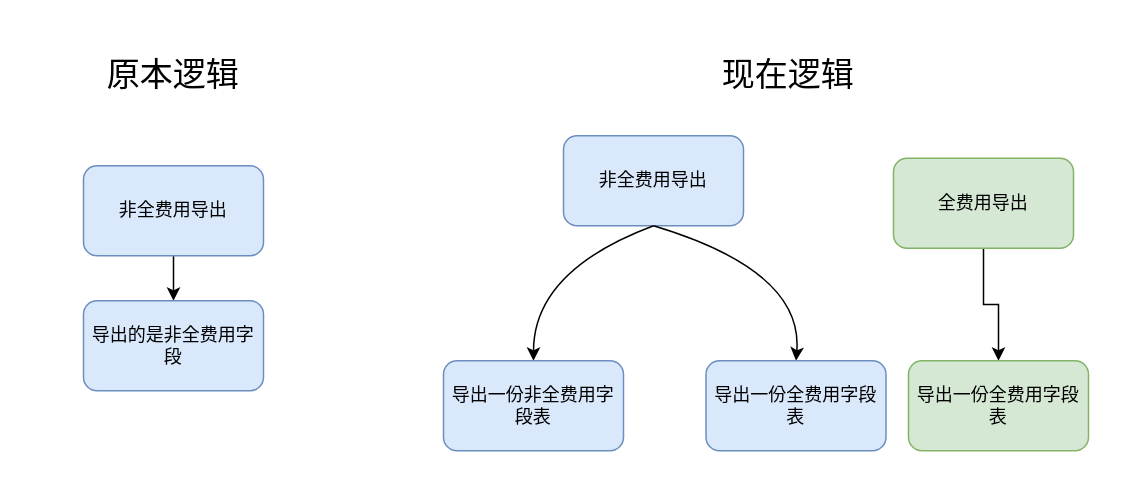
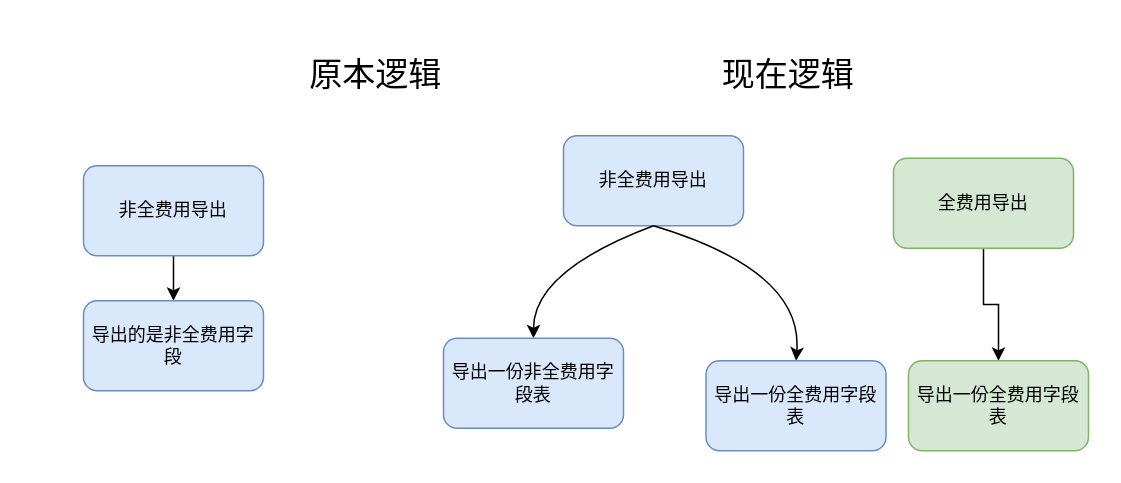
(173, 76) -> (376, 76)
(533, 406) -> (533, 383)
